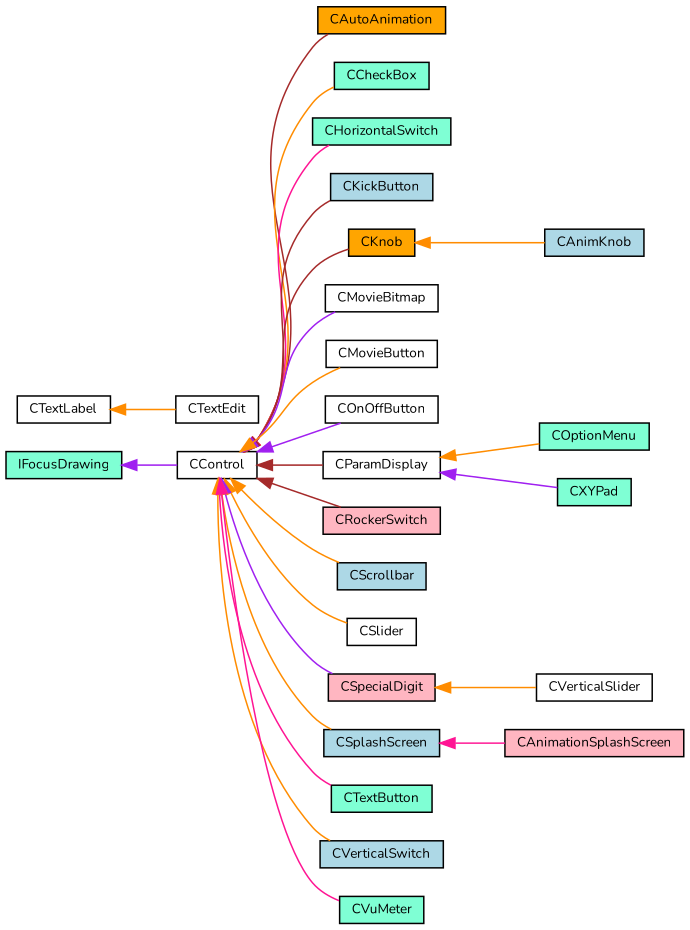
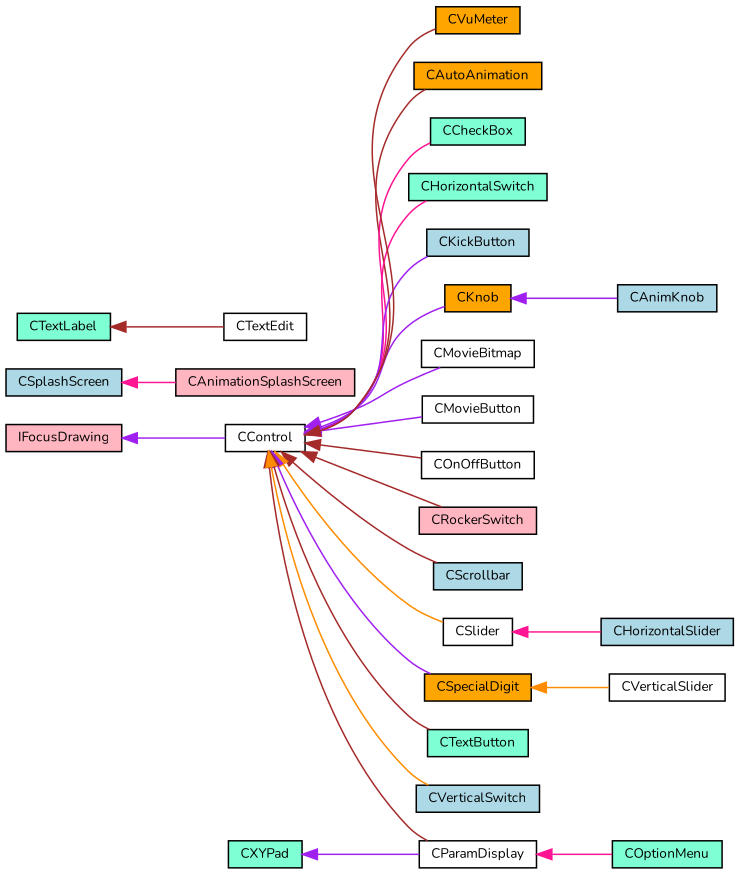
(282, 163) -> (383, 292)
(487, 243) -> (572, 298)
(300, 286) -> (399, 335)
(282, 316) -> (382, 349)
(292, 400) -> (371, 424)
(64, 410) -> (64, 327)
(151, 410) -> (175, 327)
(306, 435) -> (371, 451)
(497, 450) -> (582, 854)
(64, 465) -> (64, 438)
(507, 481) -> (368, 854)
(287, 531) -> (361, 518)
(255, 623) -> none
none -> (667, 632)
(259, 682) -> (331, 611)
(382, 688) -> (478, 688)
(274, 793) -> (373, 143)
(382, 910) -> (478, 20)
